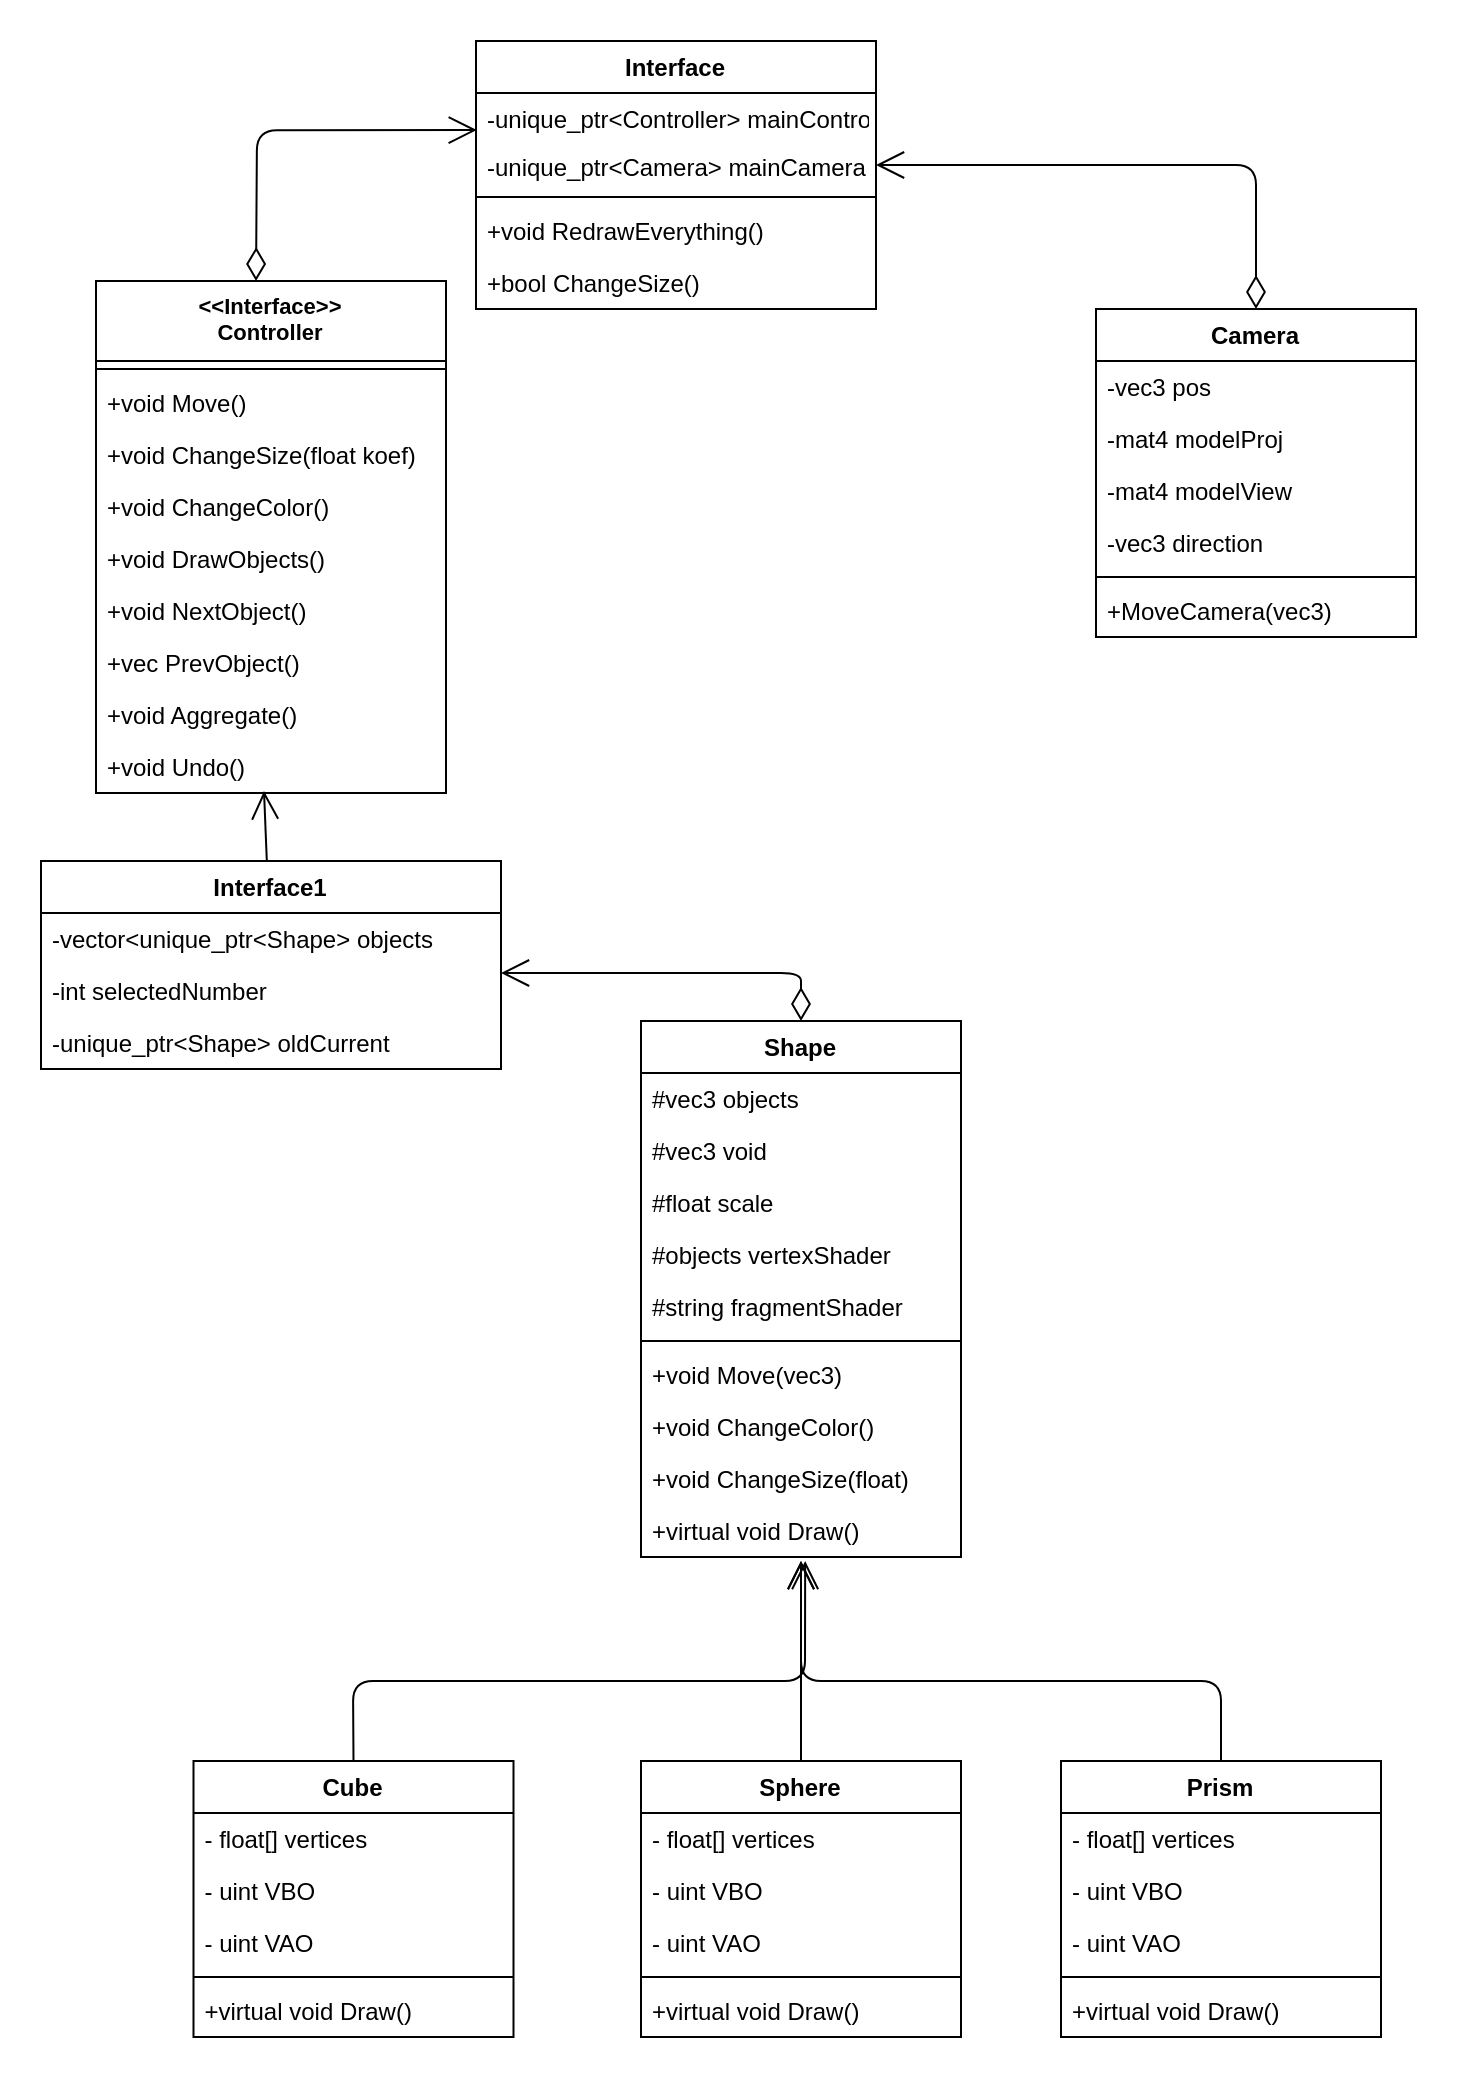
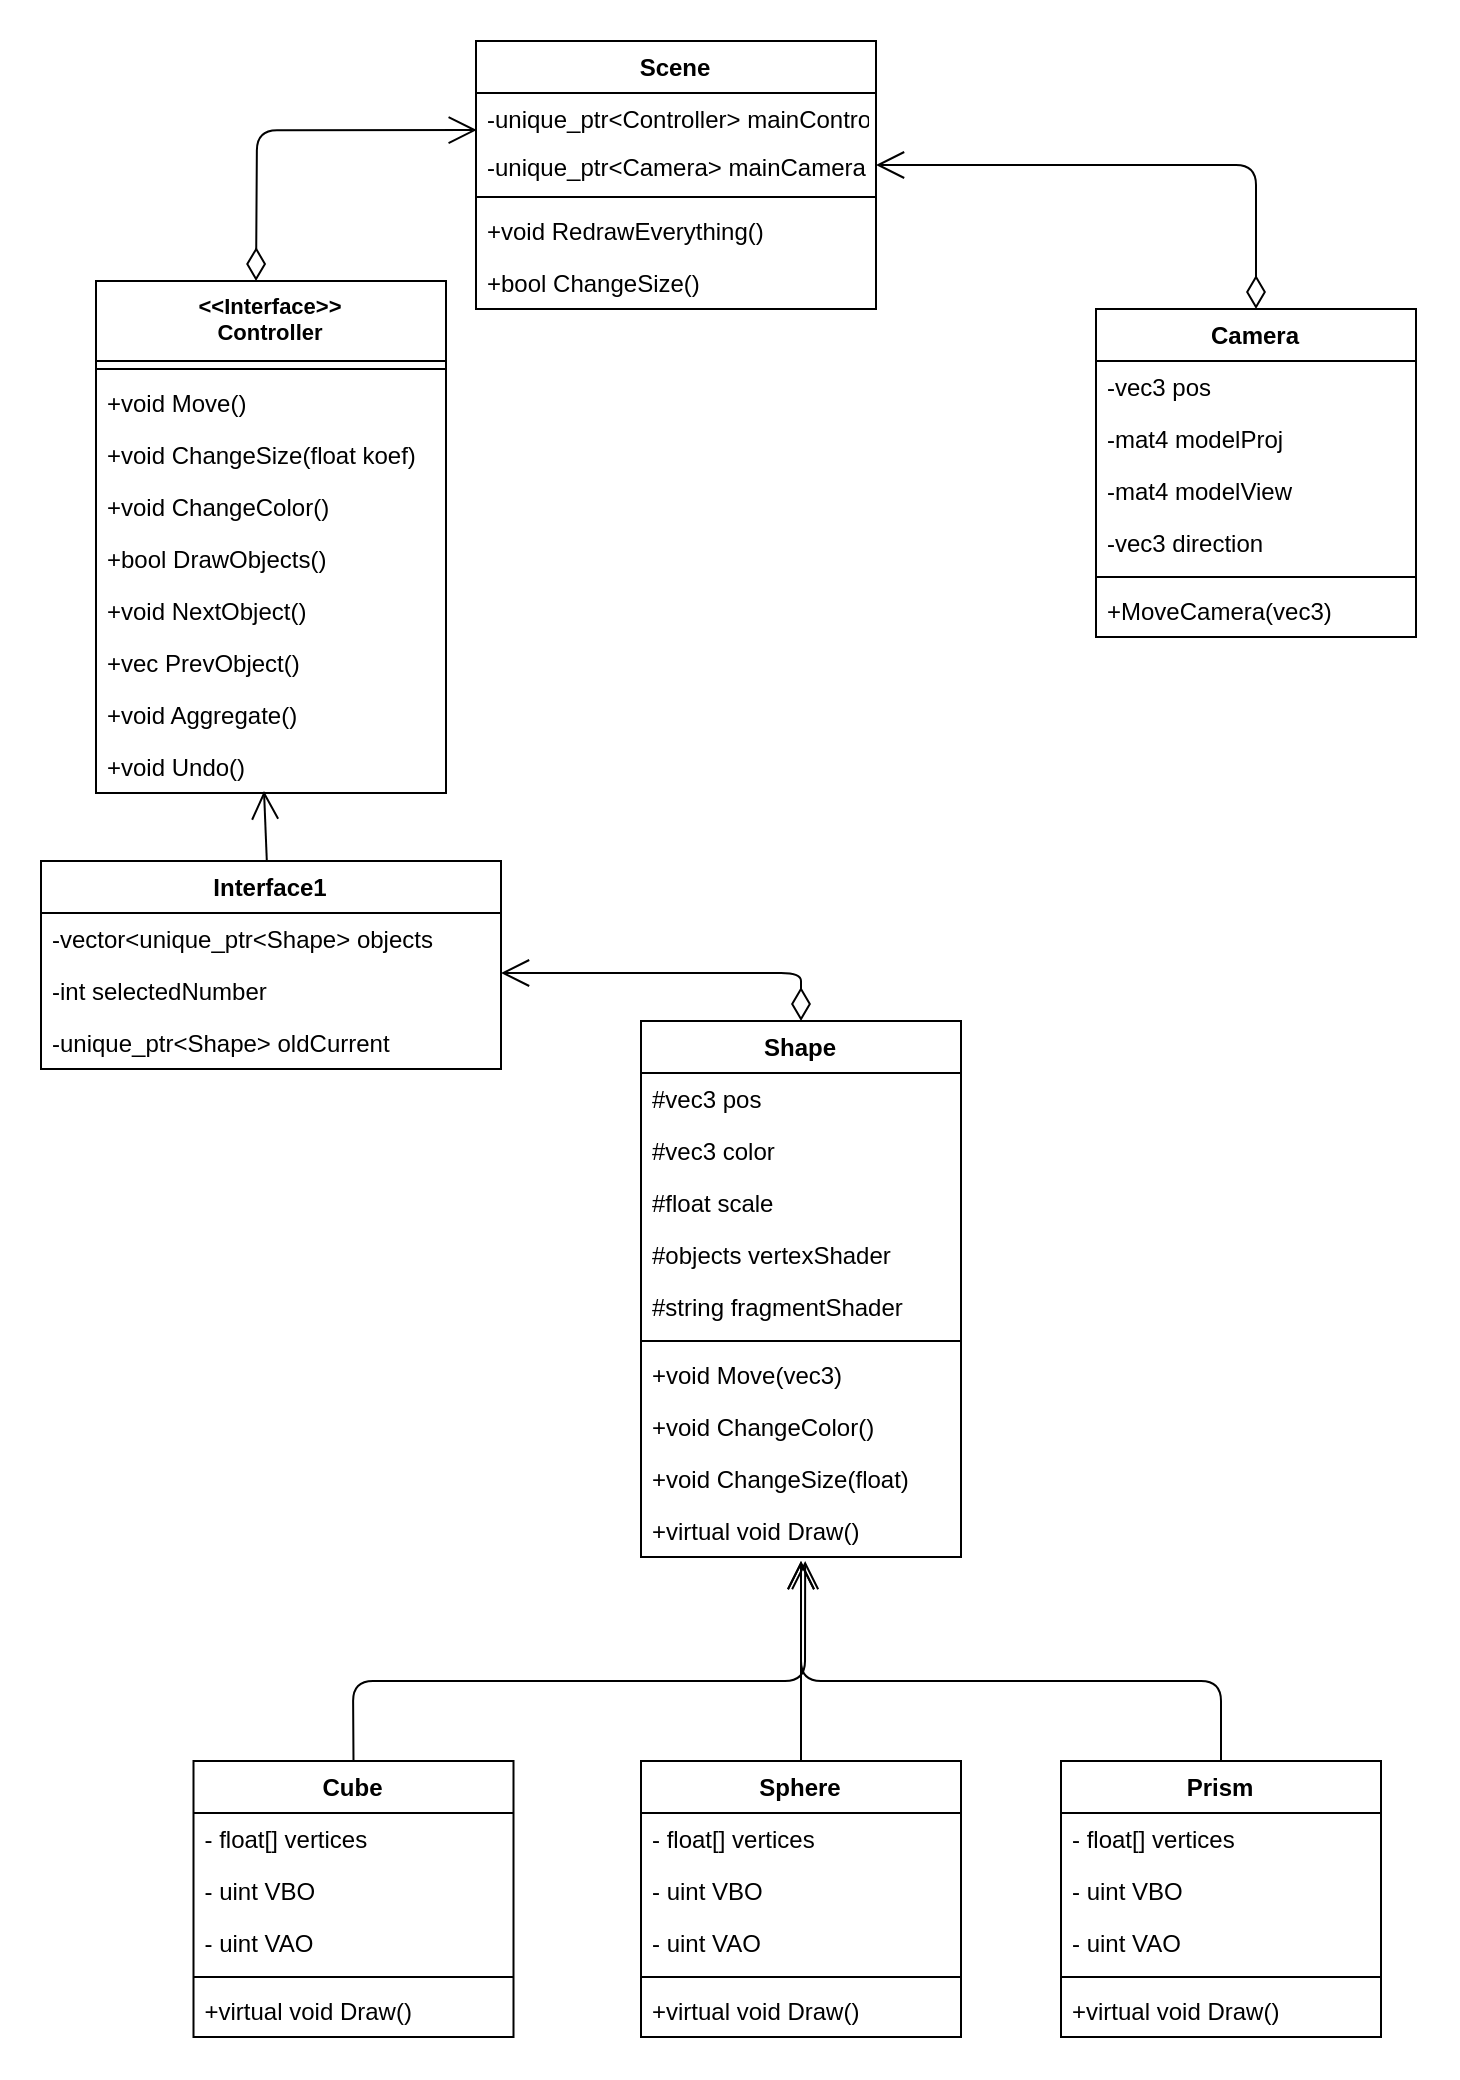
(675, 68) -> (675, 68)
(228, 560) -> (228, 560)
(736, 1100) -> (709, 1100)
(713, 1152) -> (720, 1152)
